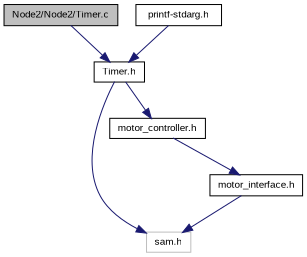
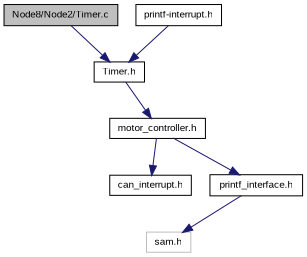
(61, 15) -> (61, 15)
(179, 15) -> (179, 15)
(92, 162) -> none
none -> (151, 185)
(256, 185) -> (256, 185)
